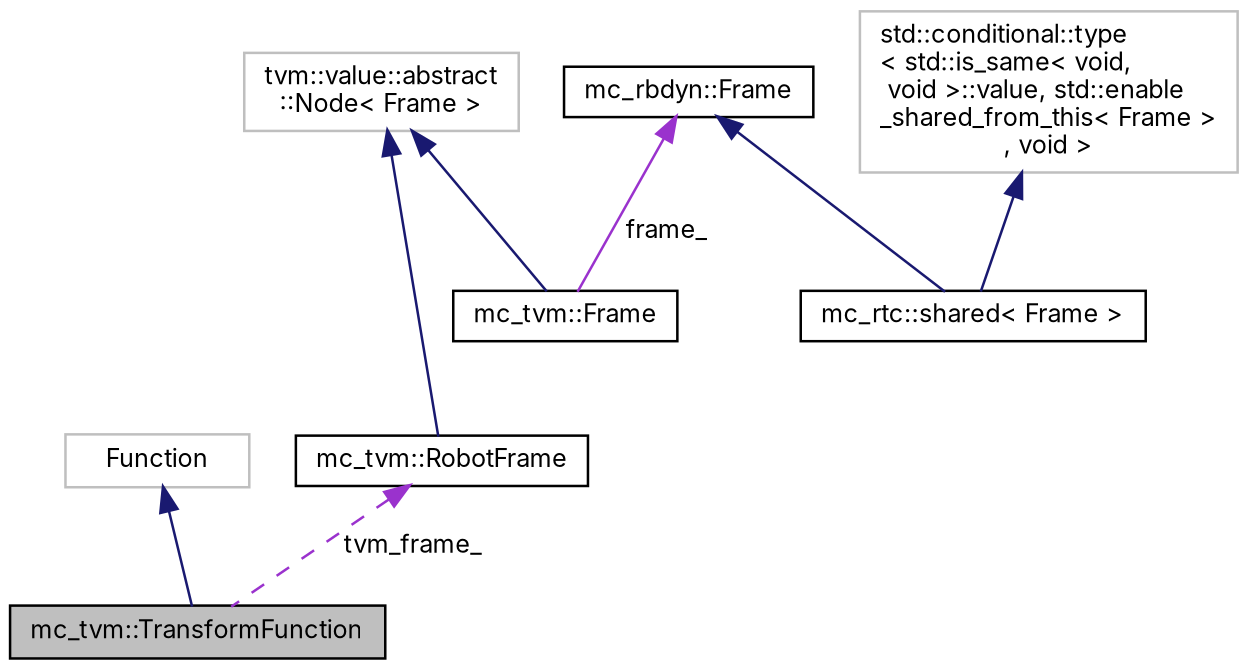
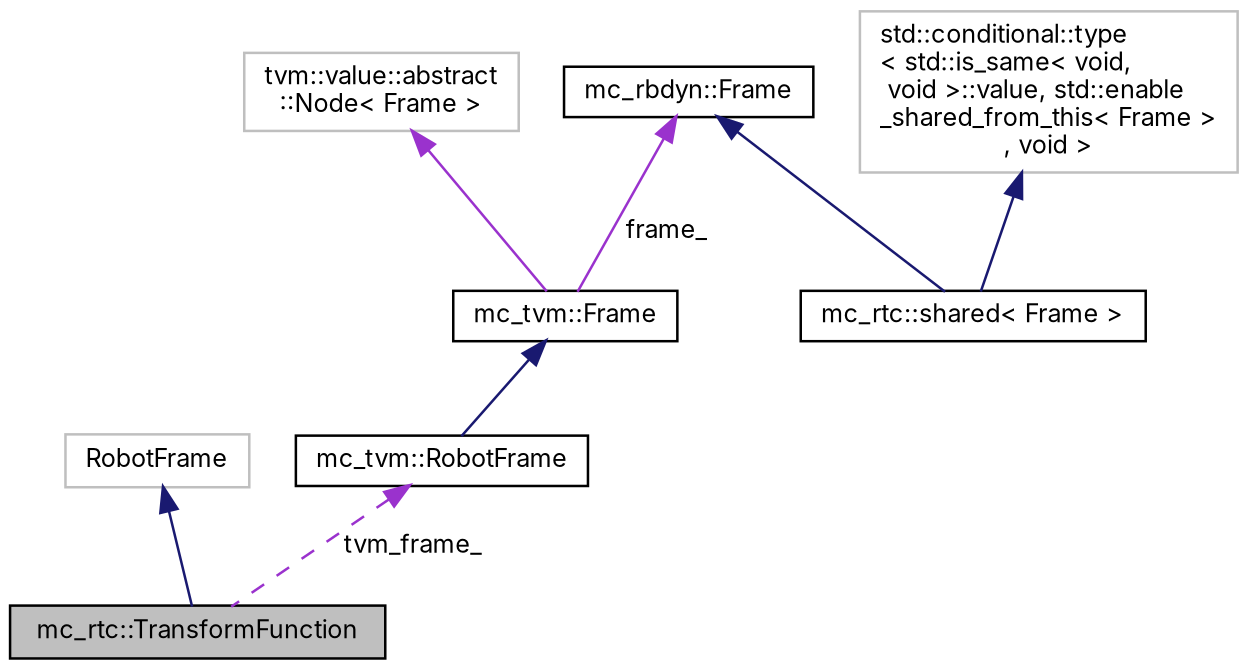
(488, 221) -> (488, 221)
(415, 296) -> (495, 398)
(157, 461) -> (157, 461)
(198, 632) -> (198, 632)
